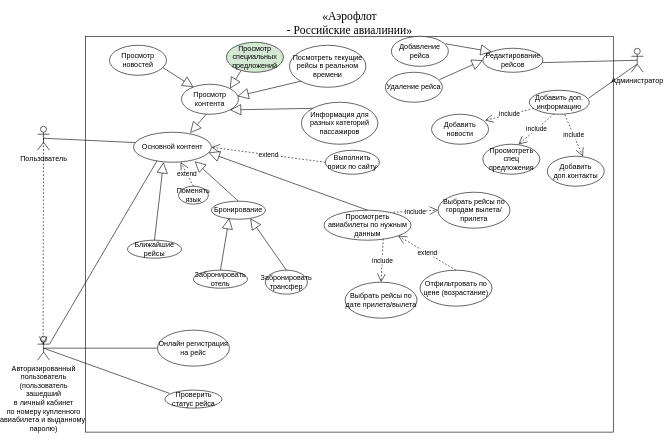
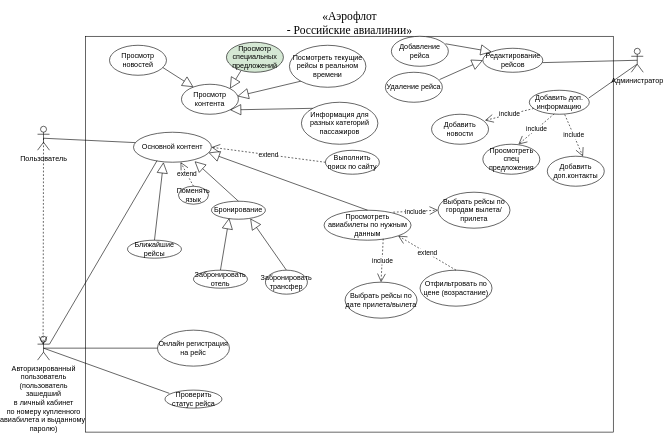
(202, 119) -> none
